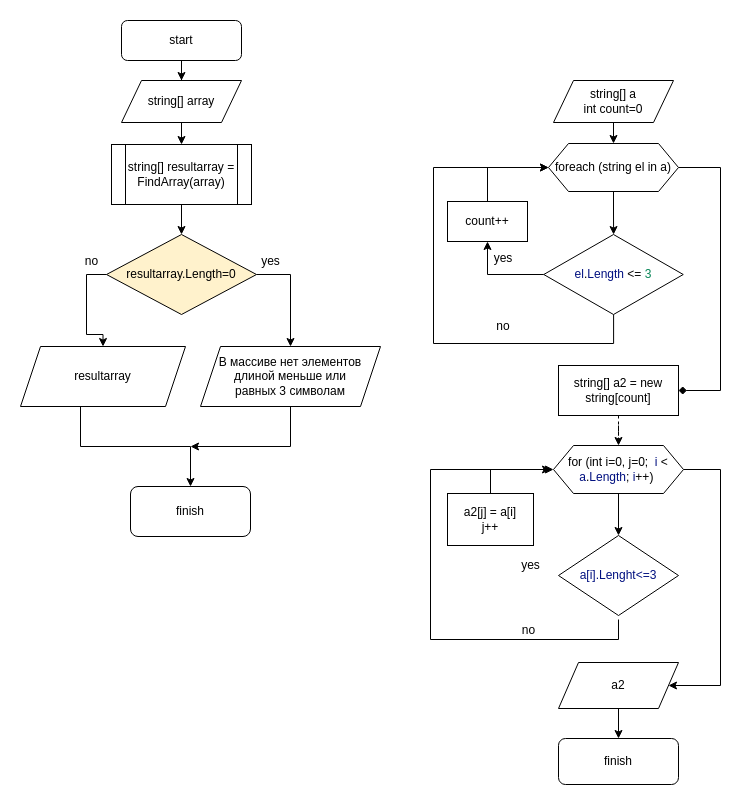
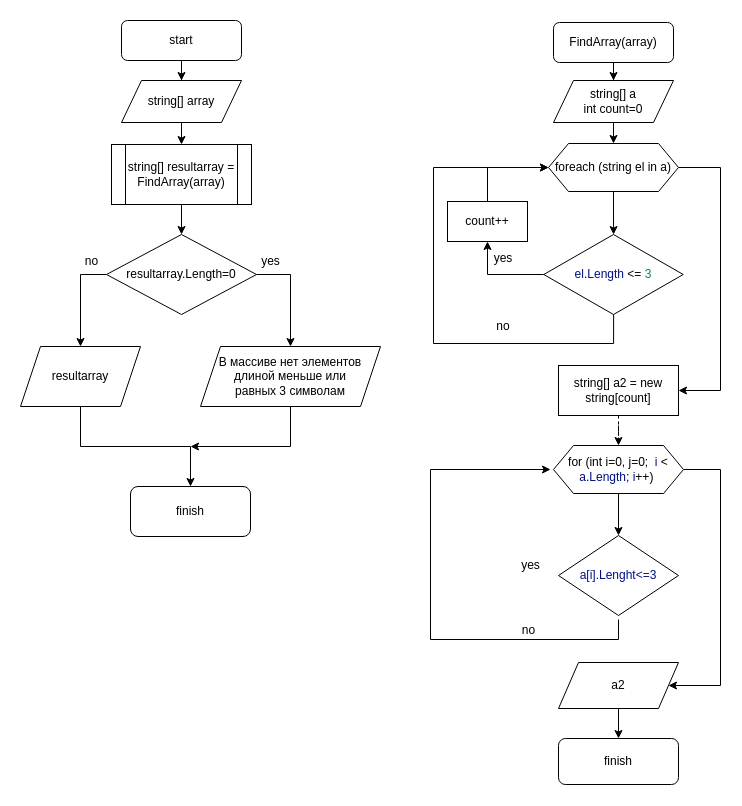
none -> (614, 43)
none -> (614, 76)
(182, 275) -> (182, 275)
(103, 377) -> (81, 377)
(687, 391) -> (686, 391)
(491, 483) -> none
(491, 520) -> none
